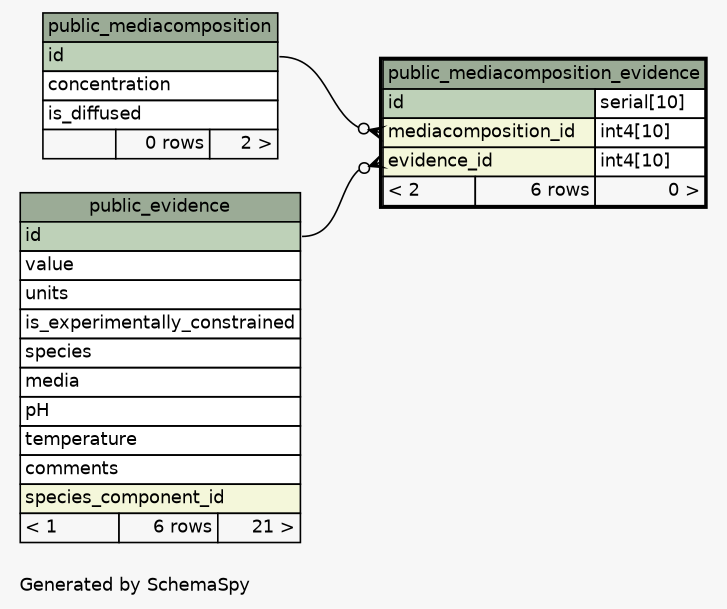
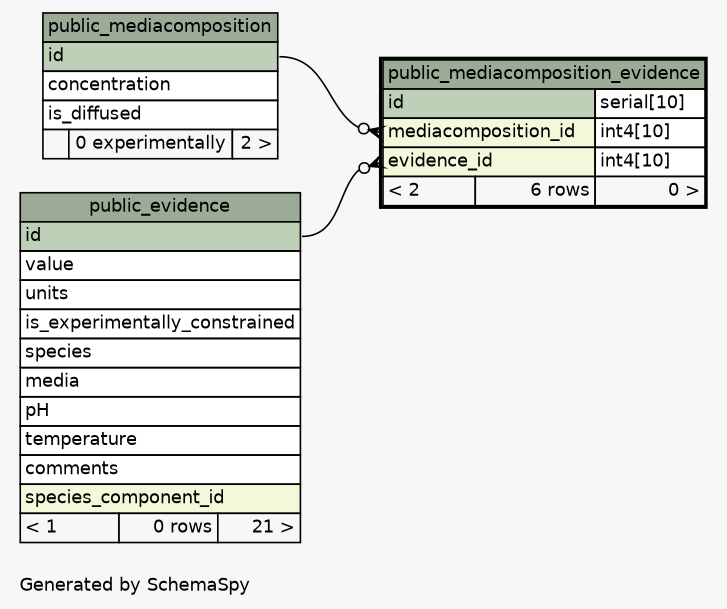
(175, 143) -> (151, 143)
(183, 527) -> (183, 527)
